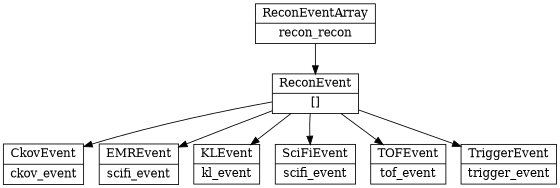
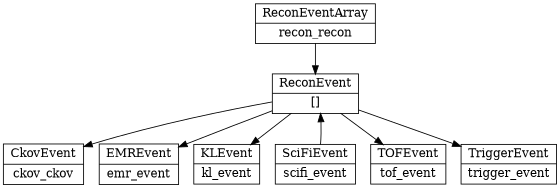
(310, 125) -> (321, 133)
(43, 174) -> (43, 174)
(139, 174) -> (139, 174)
